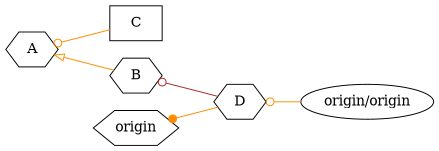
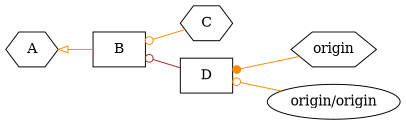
(136, 23) -> (206, 23)
(86, 36) -> (169, 34)
(136, 76) -> (119, 49)
(240, 102) -> (206, 76)
(197, 113) -> (270, 63)
